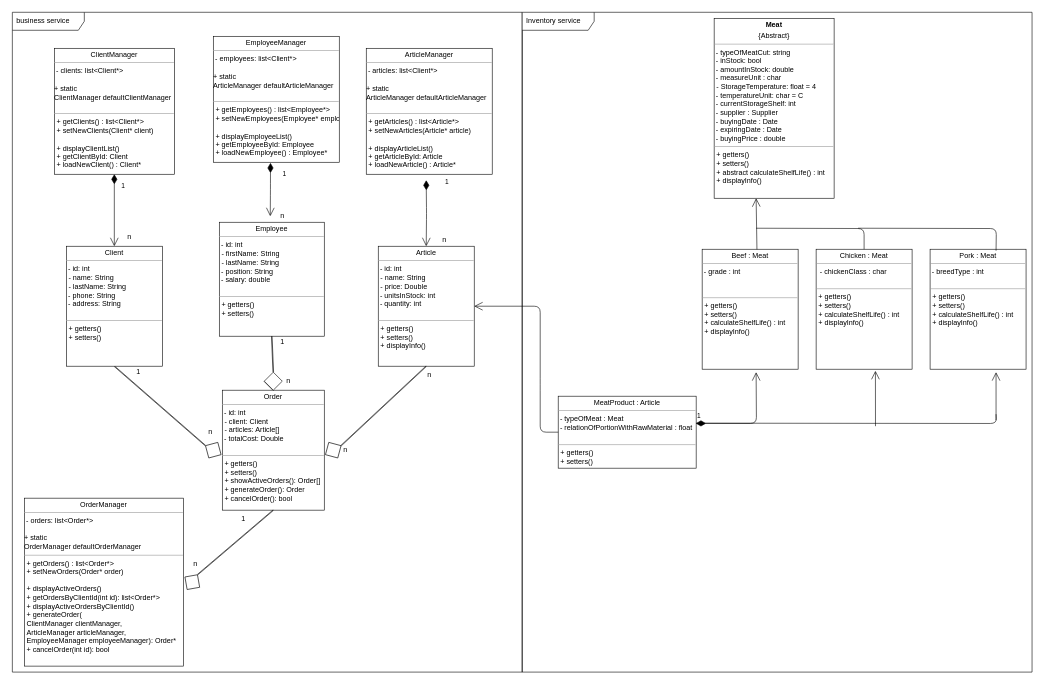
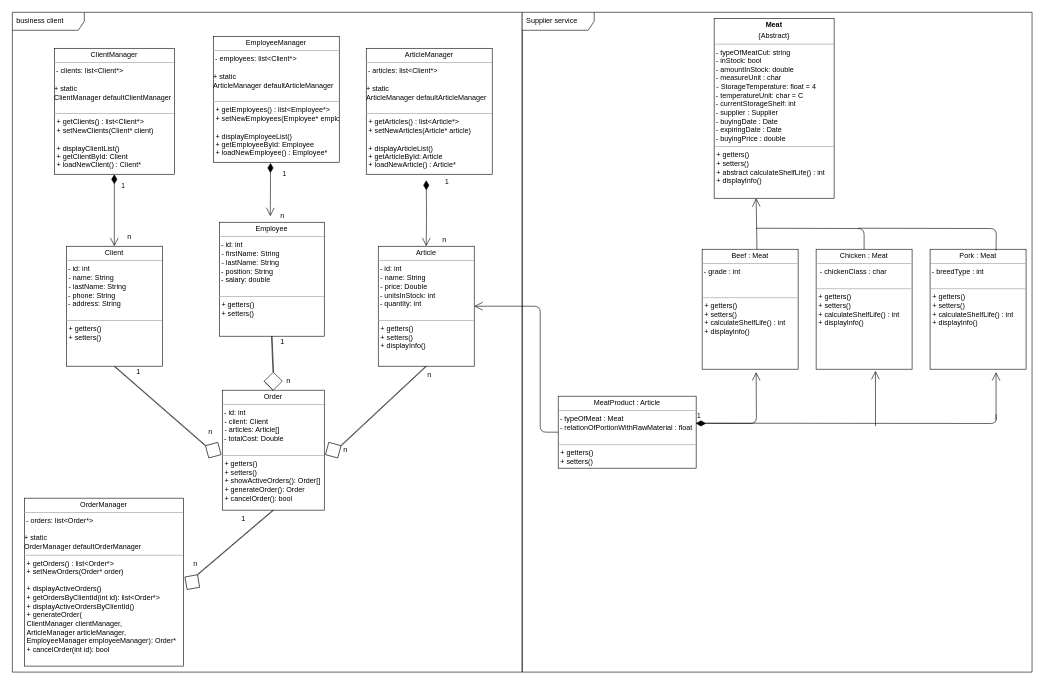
(46, 21) -> (43, 21)
(559, 21) -> (555, 21)
